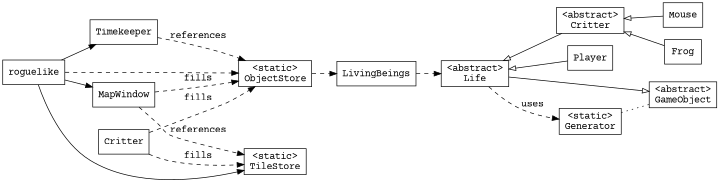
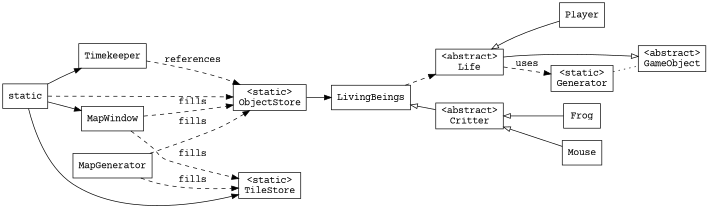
(536, 46) -> (426, 108)
(34, 72) -> (25, 96)
(321, 74) -> (315, 98)
(198, 130) -> (193, 154)
(124, 142) -> (113, 166)
